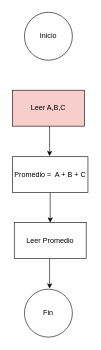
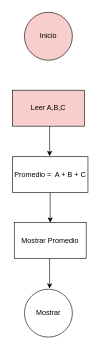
(48, 36) -> (48, 36)
(50, 241) -> (50, 241)
(48, 314) -> (48, 314)
